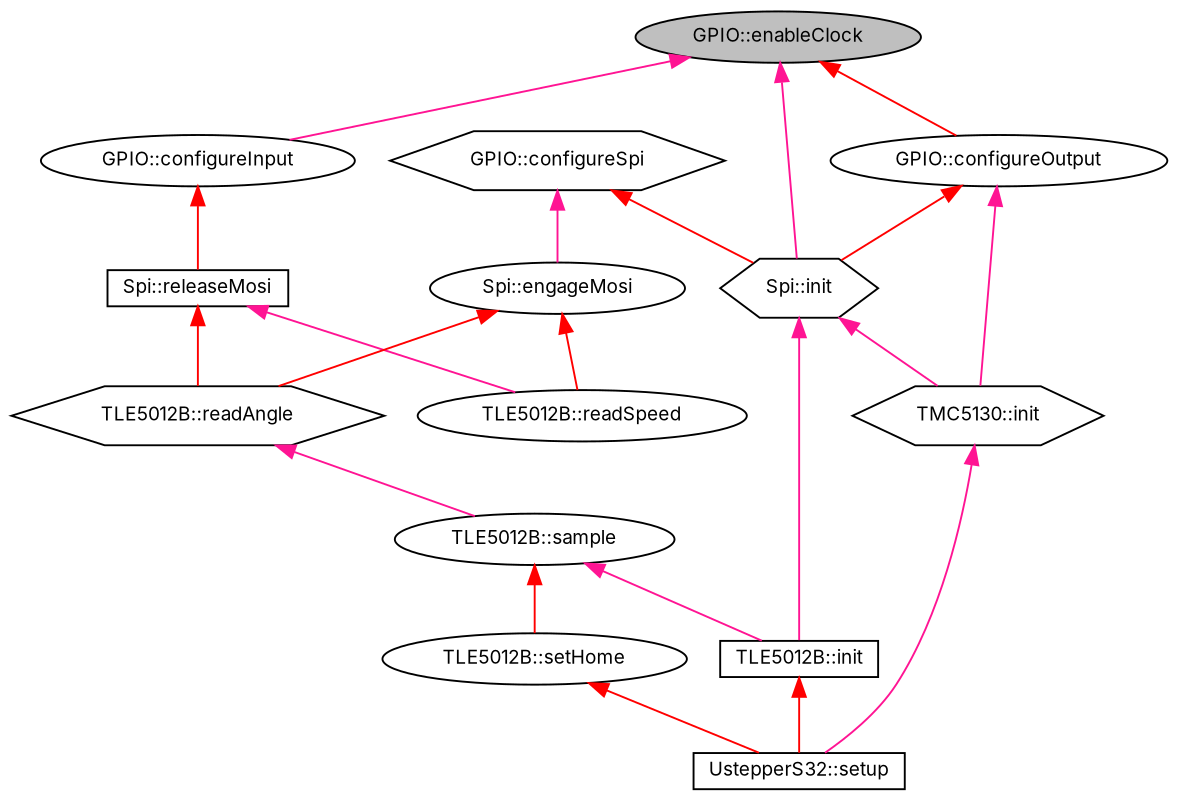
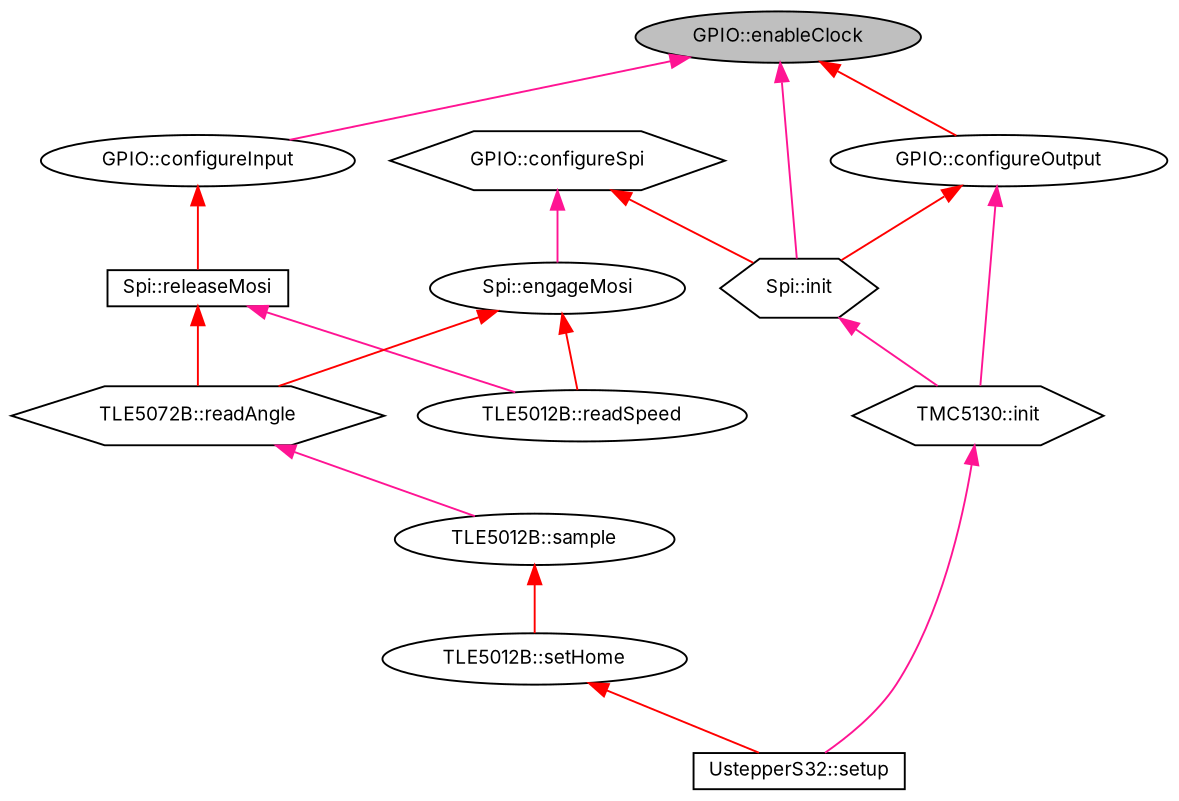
(198, 416) -> (198, 416)
(799, 659) -> none
